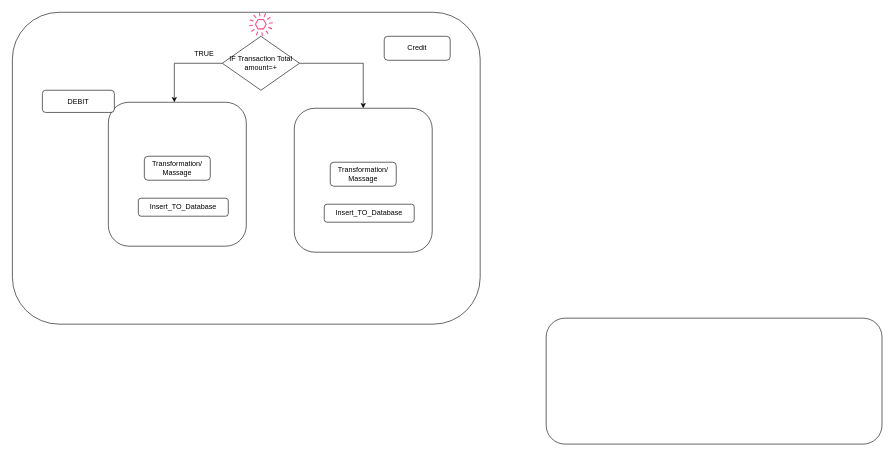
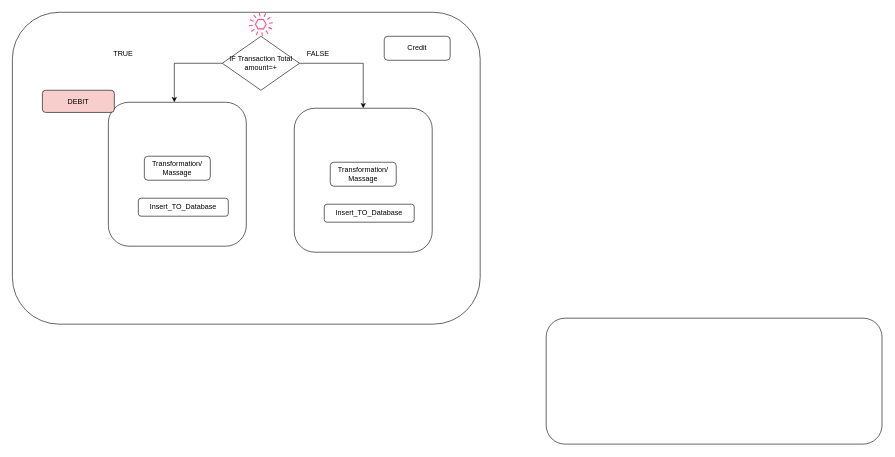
(204, 54) -> (123, 54)
none -> (318, 54)
(78, 101) -> (78, 101)
